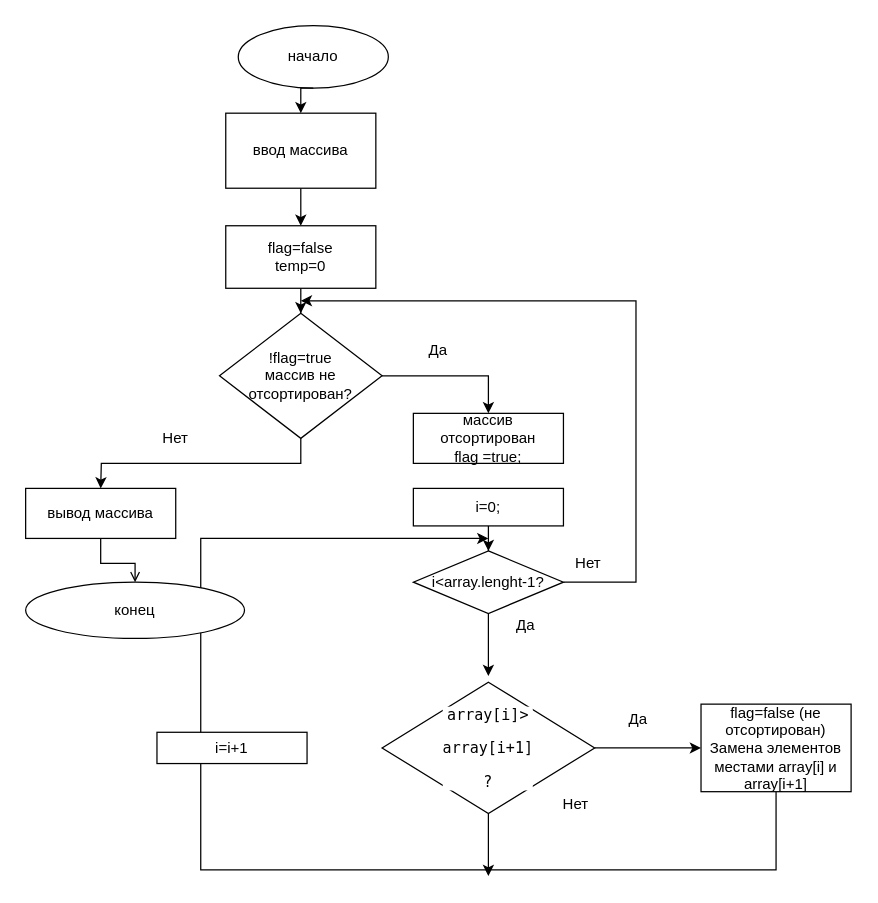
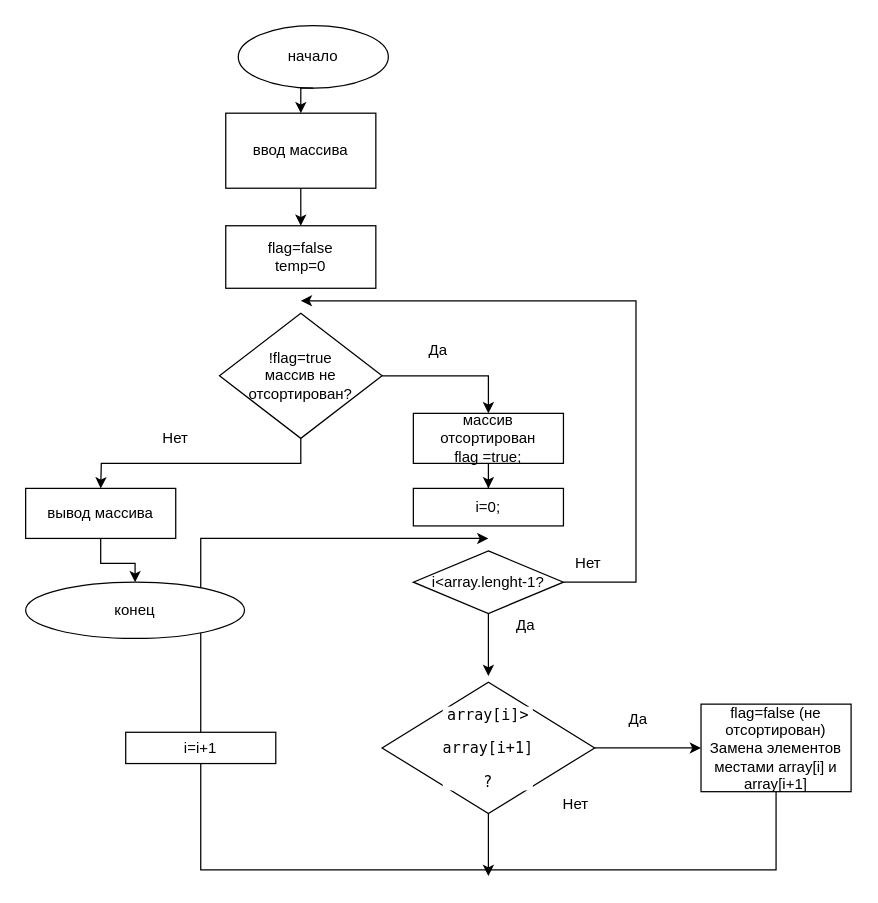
(301, 305) -> none
none -> (488, 480)
(488, 543) -> none
(135, 574) -> (135, 572)
(232, 748) -> (201, 748)
